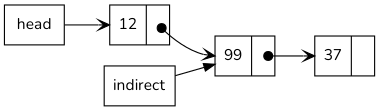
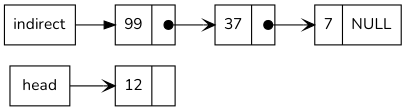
none -> (358, 25)
(183, 45) -> none
